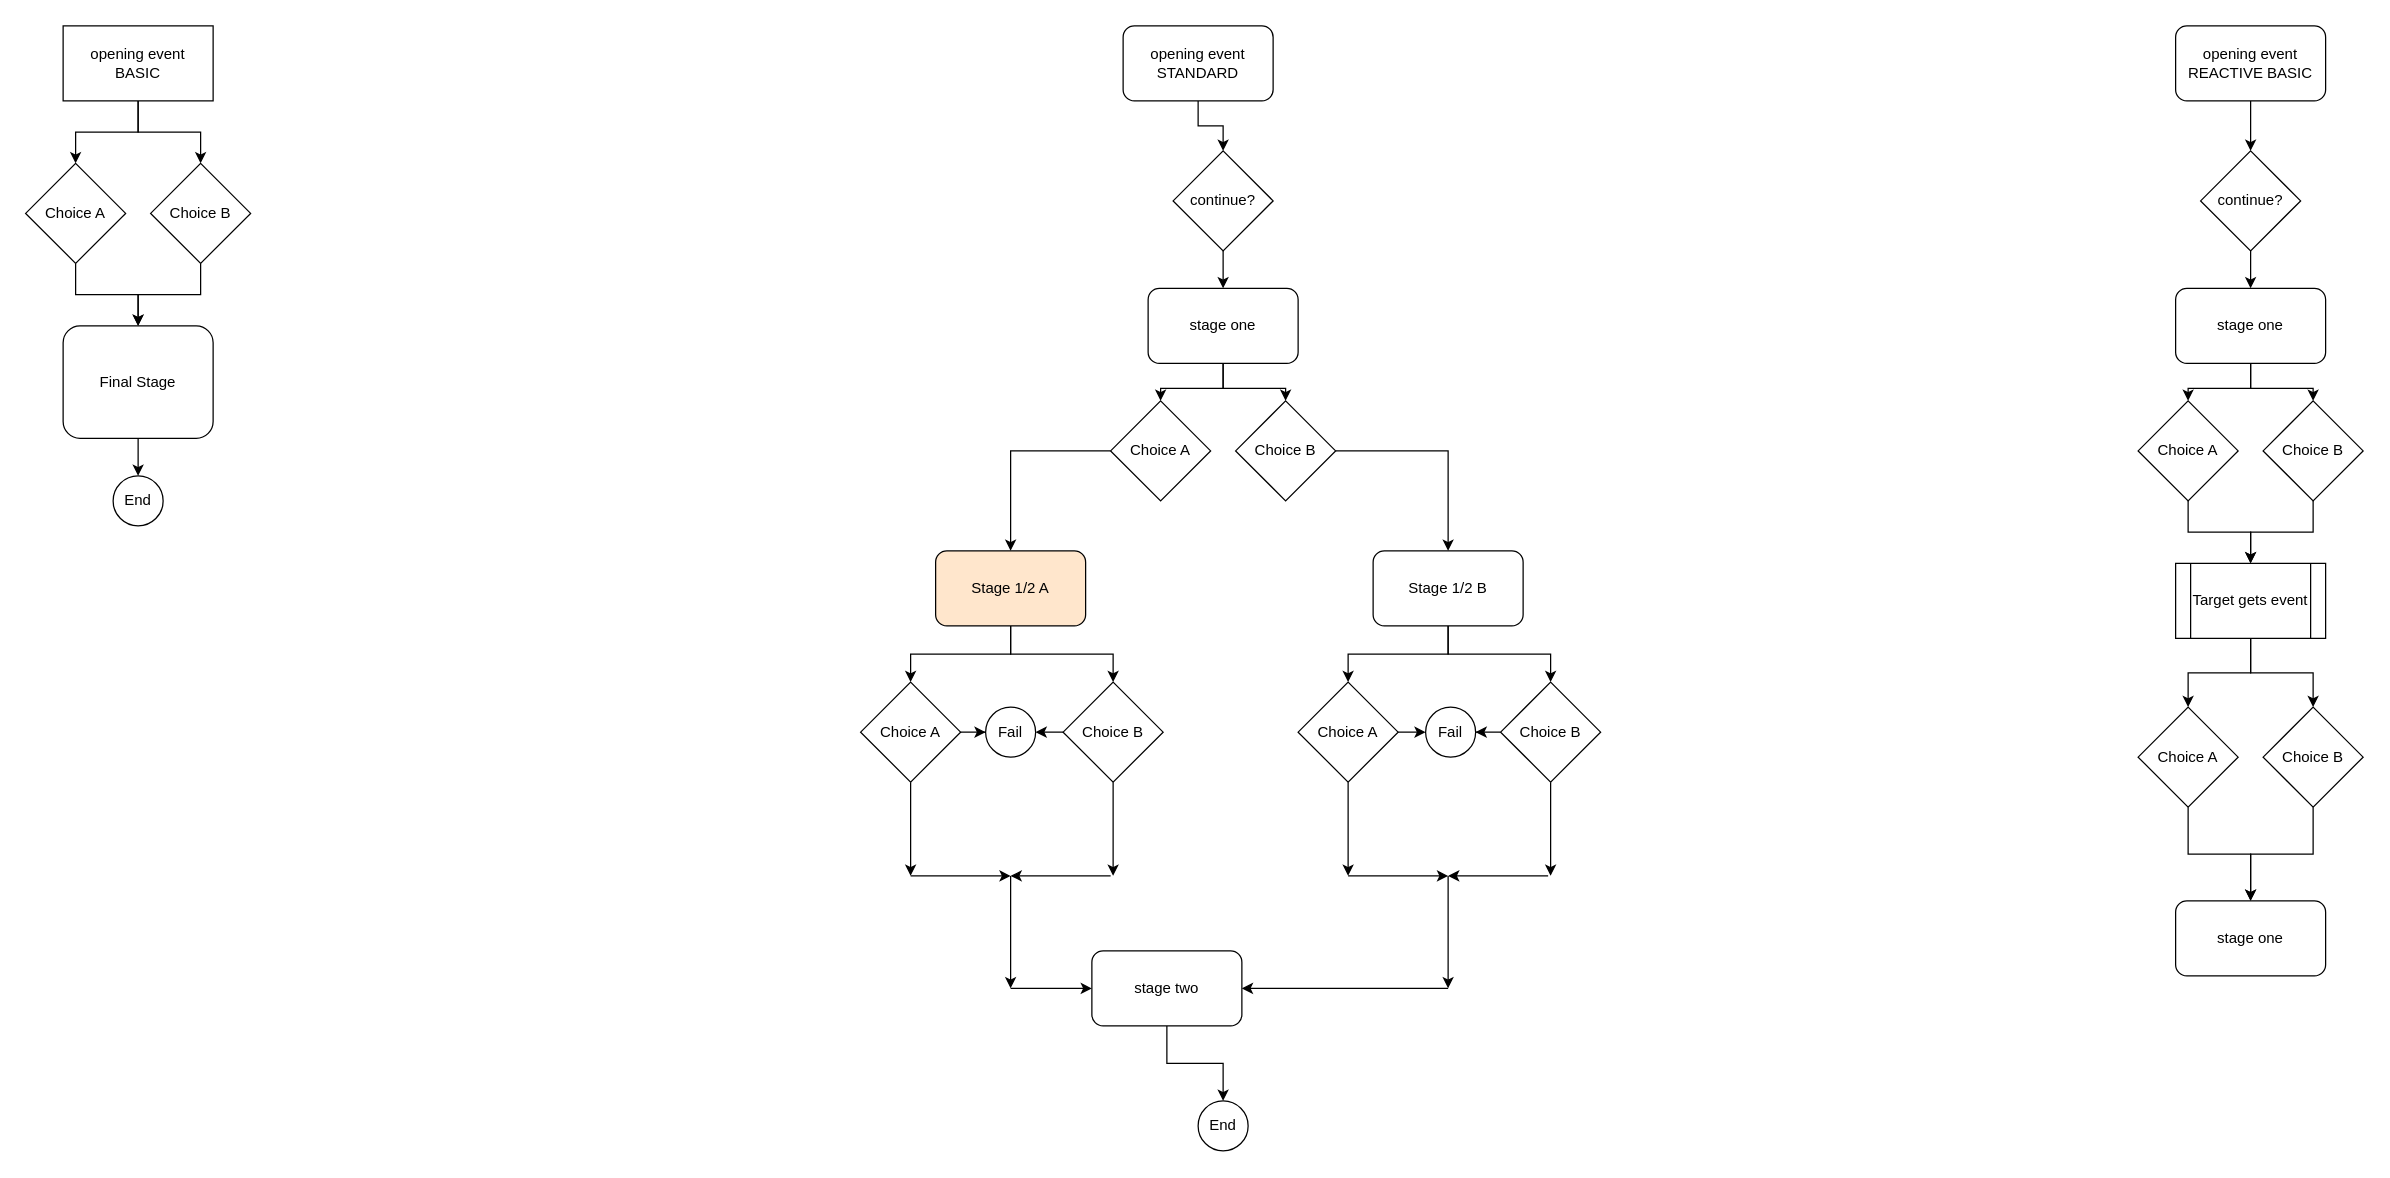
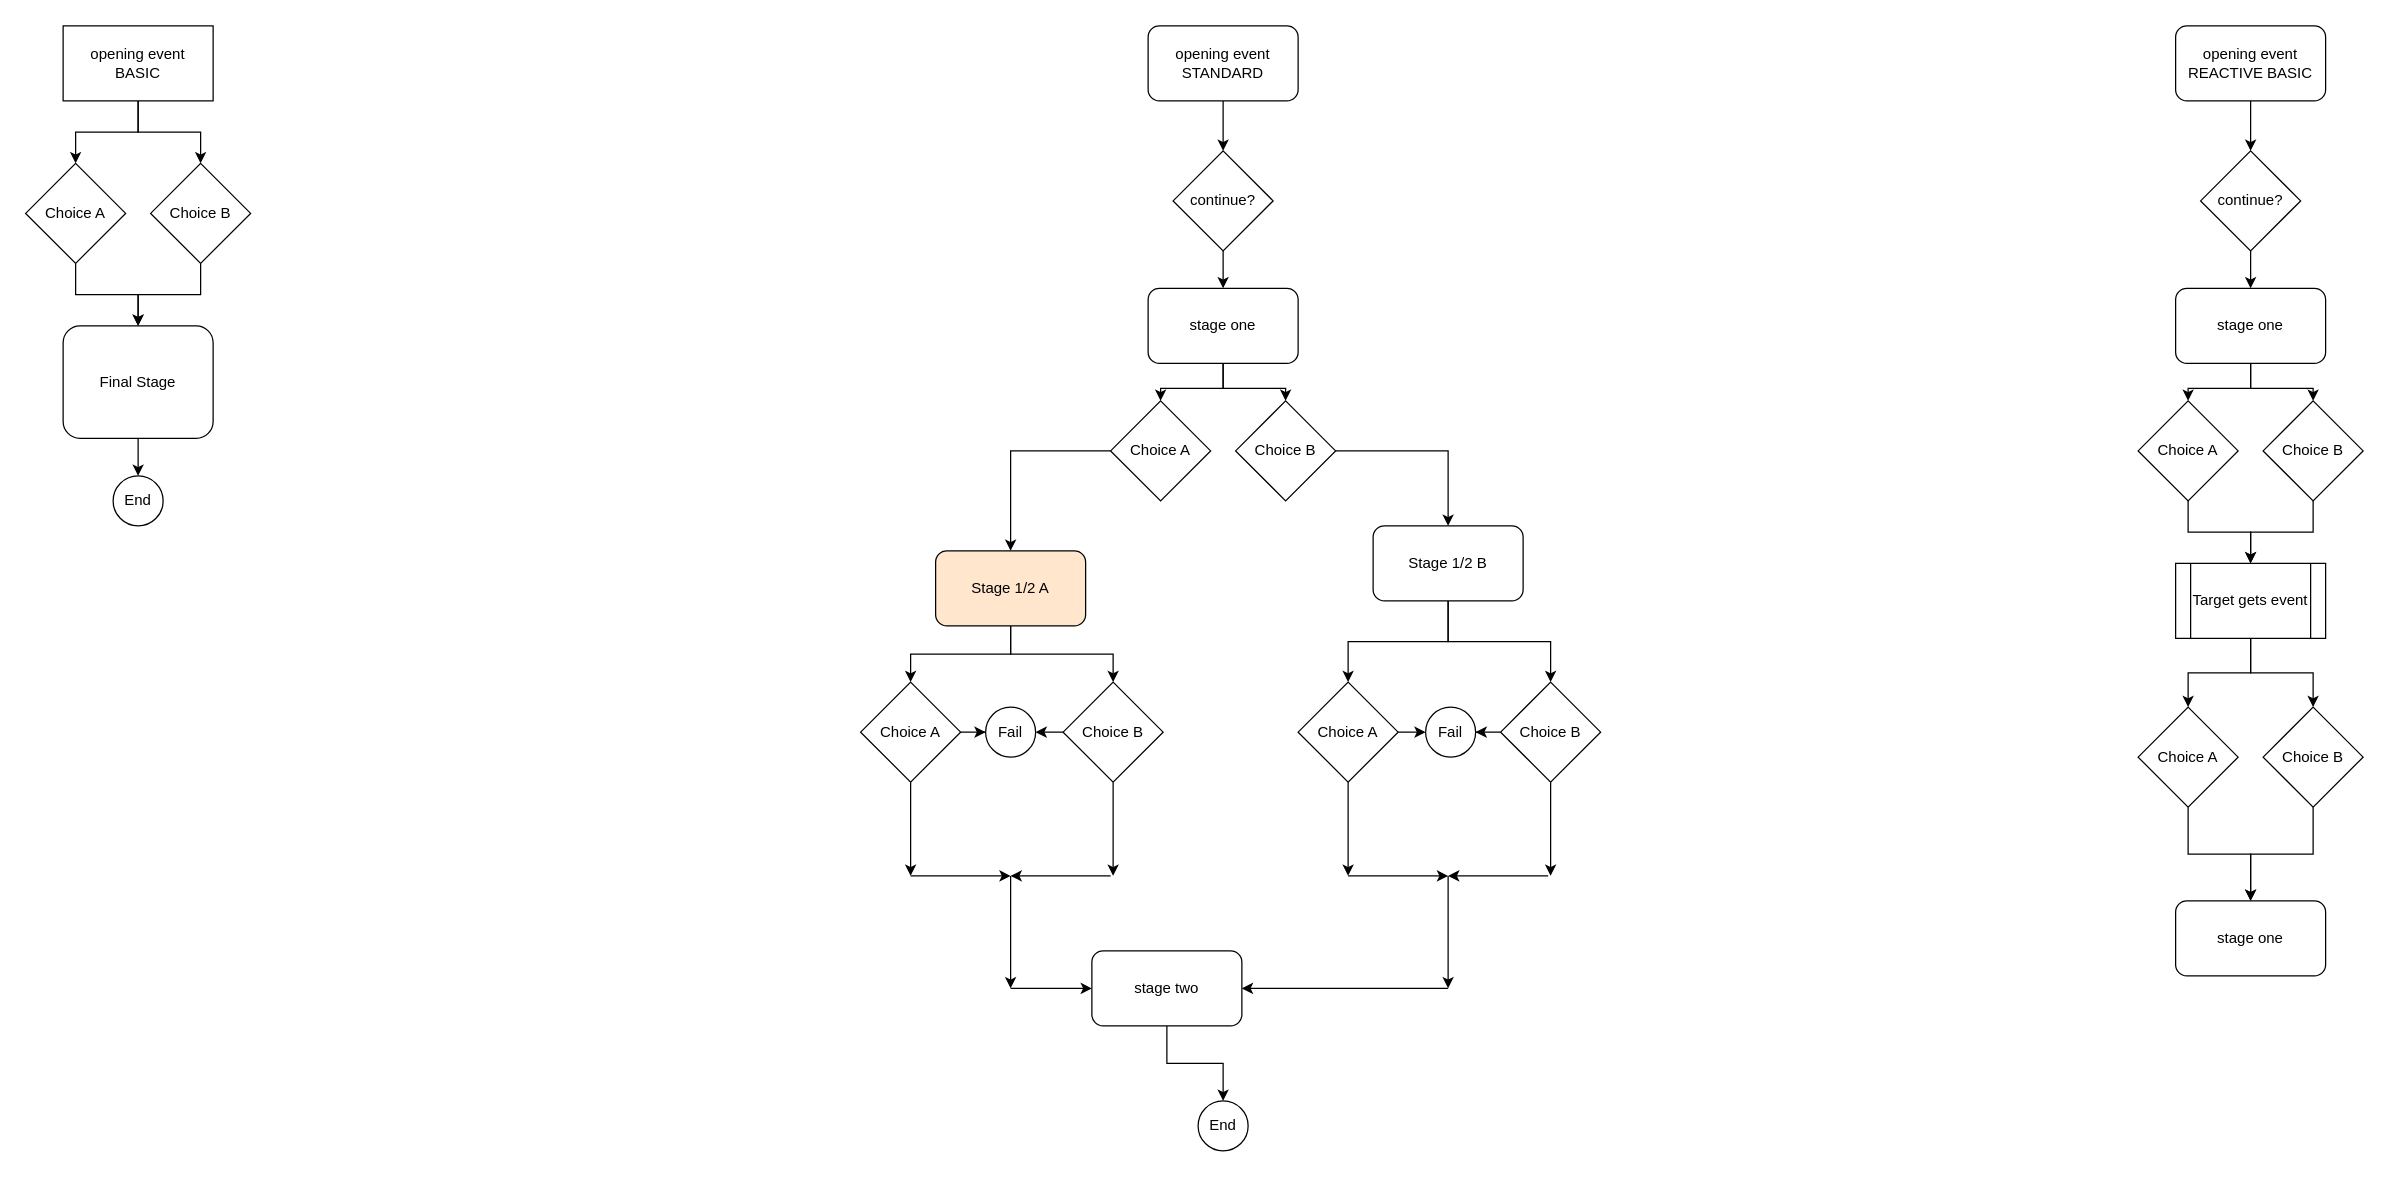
(1198, 63) -> (1223, 63)
(1448, 588) -> (1448, 563)
